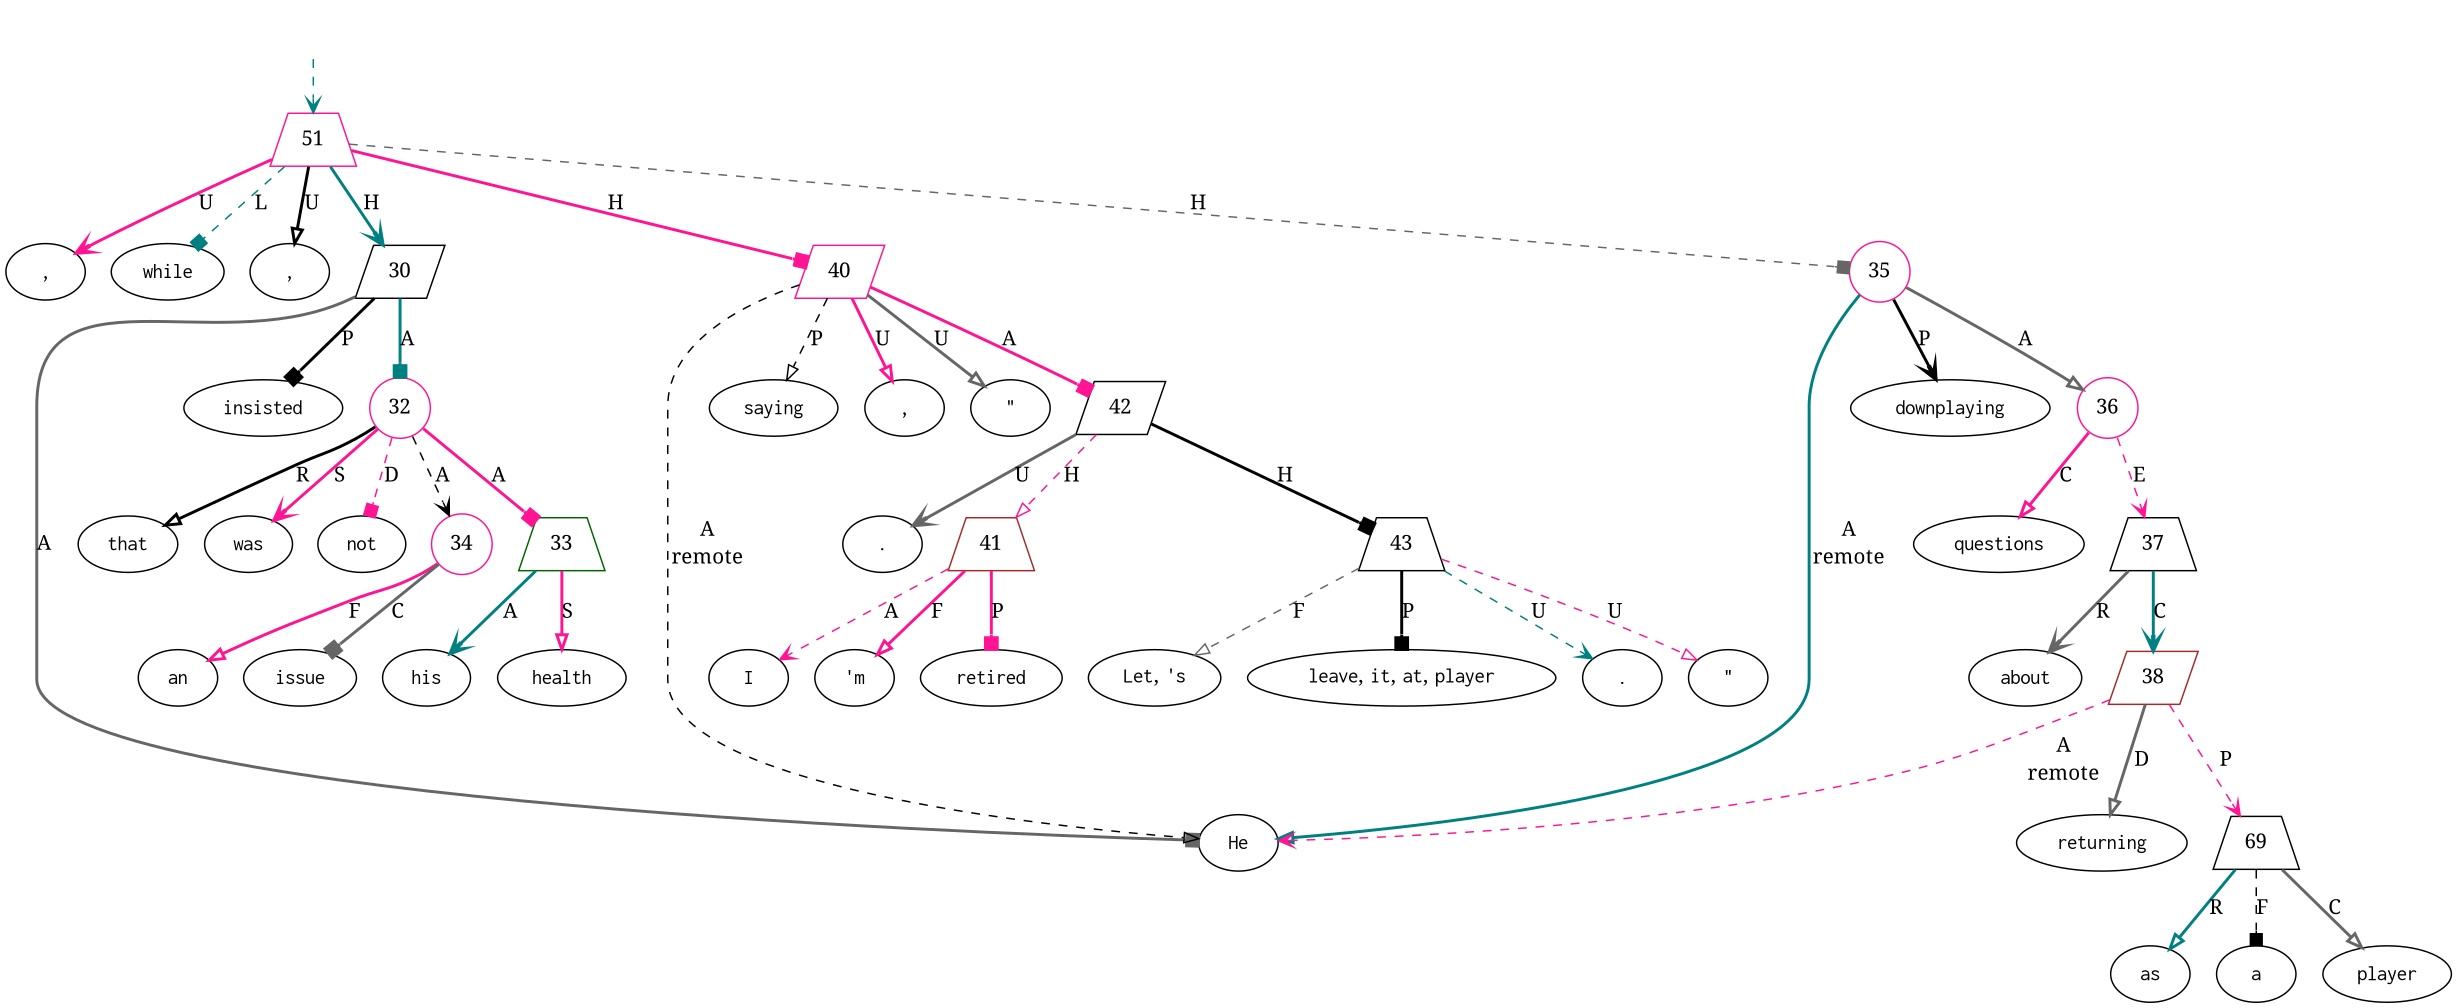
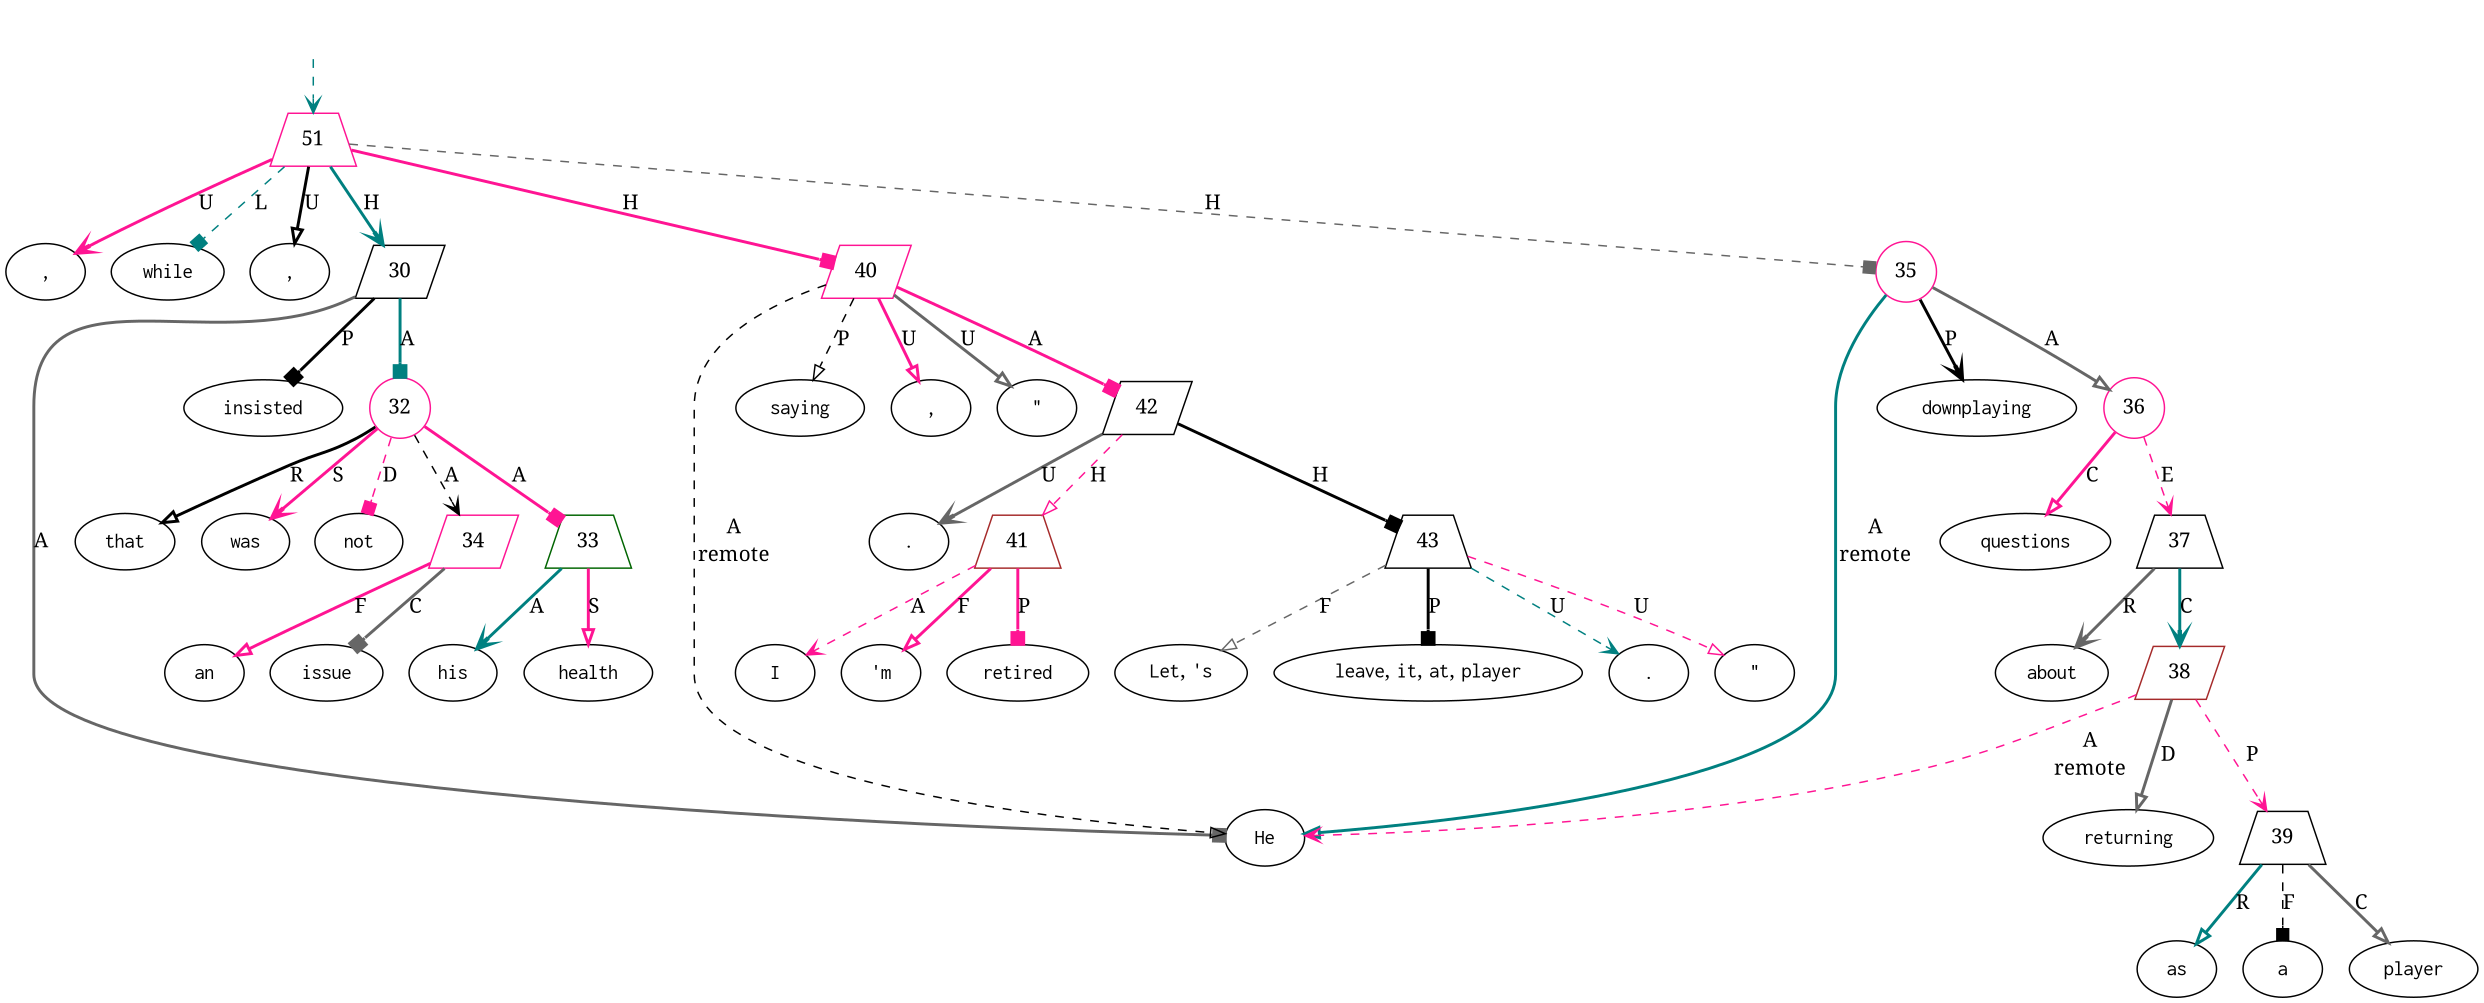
(462, 544) -> (474, 542)
(2256, 843) -> (2283, 838)
